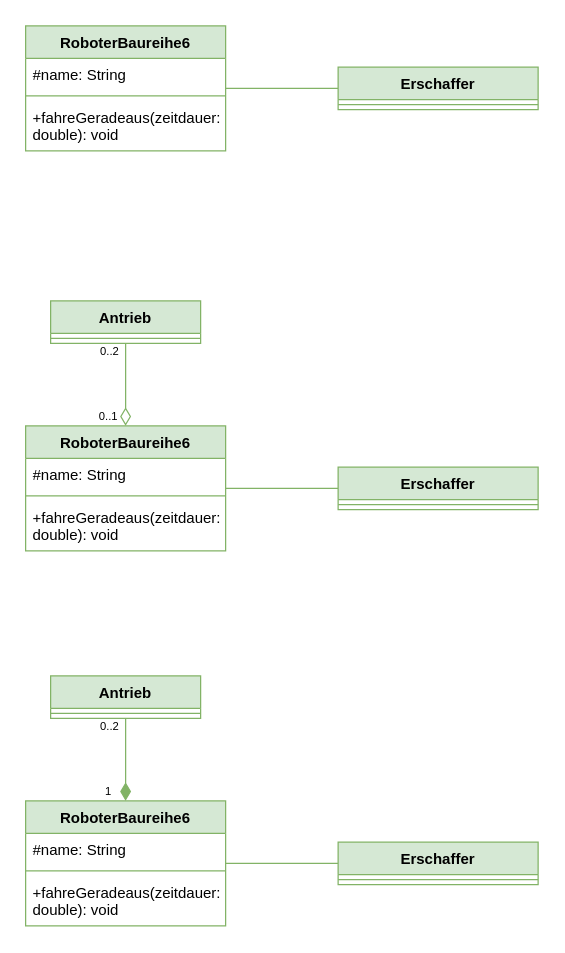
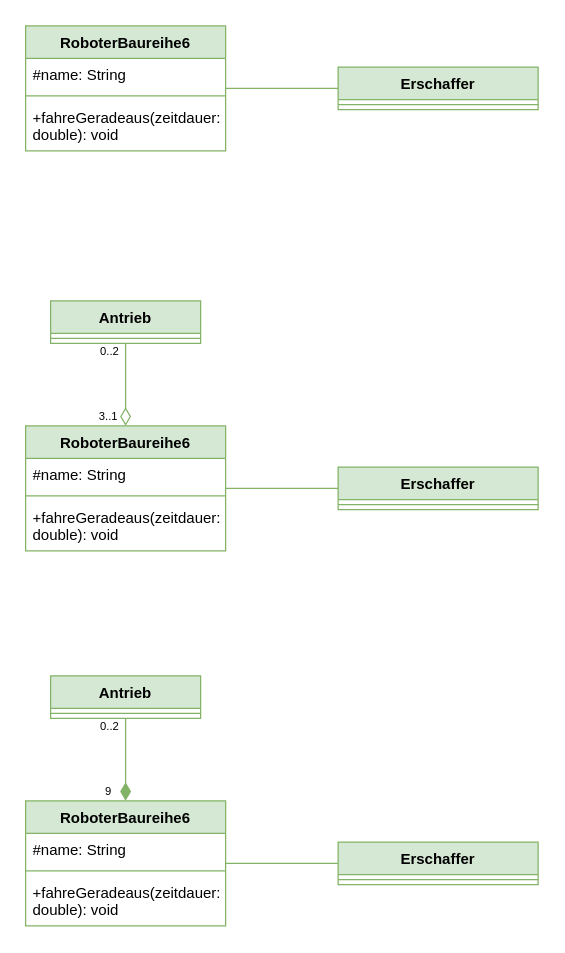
(109, 416) -> (109, 416)
(109, 791) -> (109, 791)
